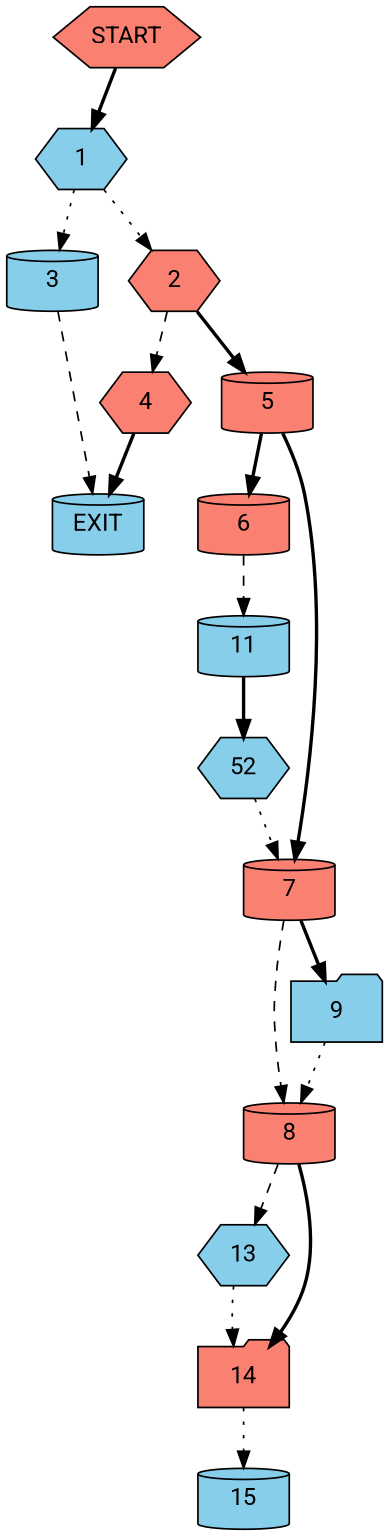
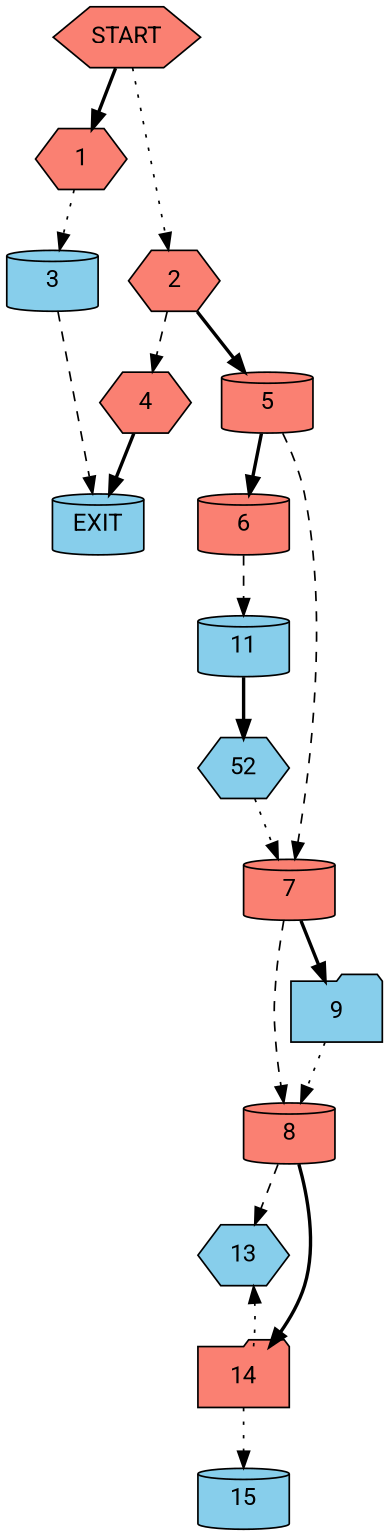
(81, 159) -> (81, 159)
(123, 213) -> (149, 151)
(317, 636) -> (317, 636)
(232, 1308) -> (255, 1325)
